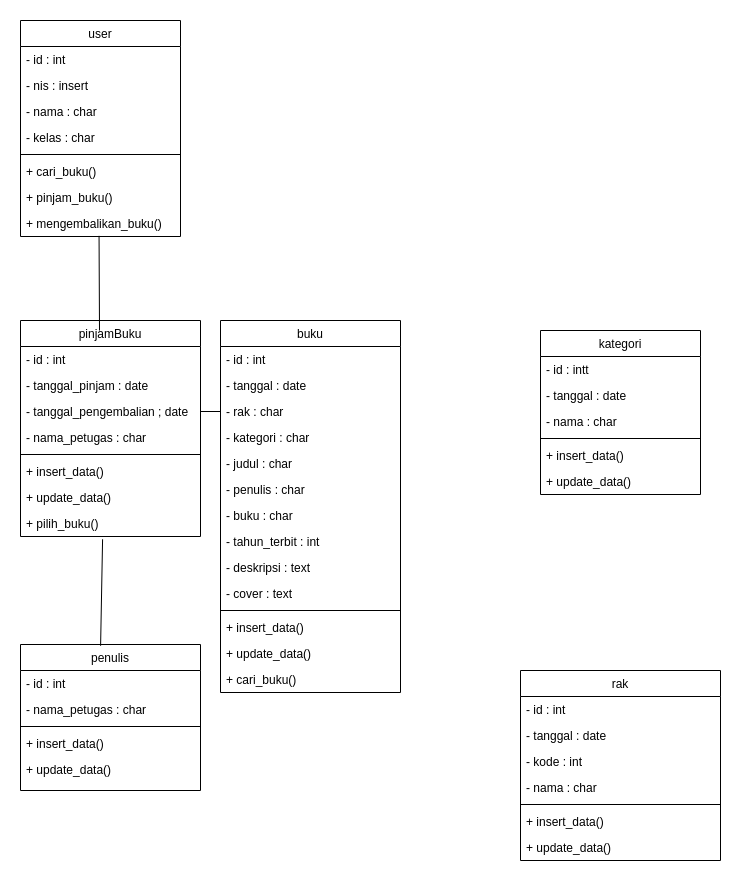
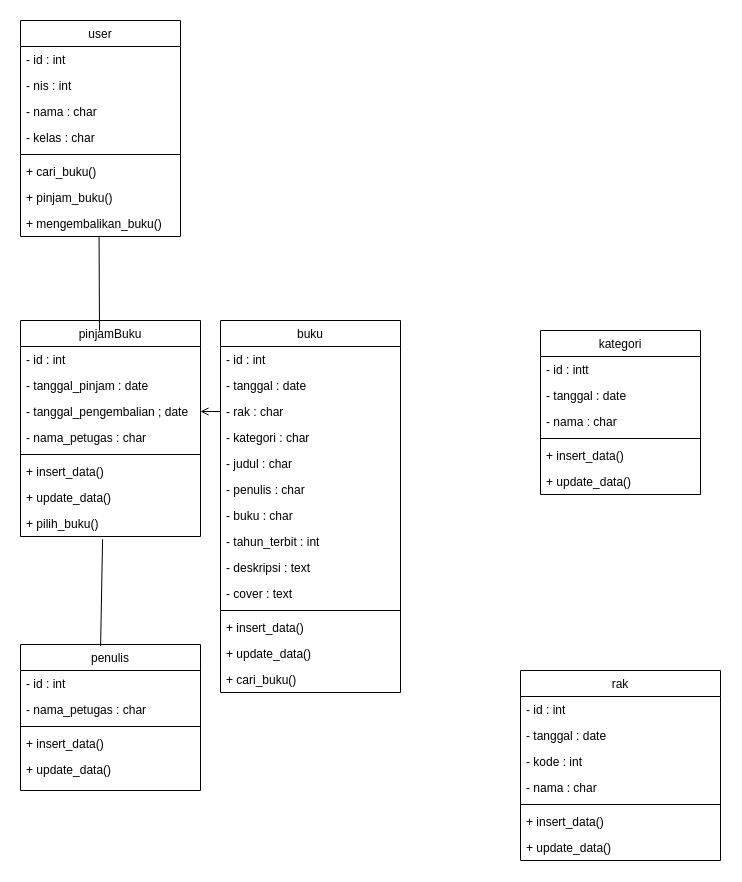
(64, 86) -> (54, 86)
(206, 412) -> (206, 412)
